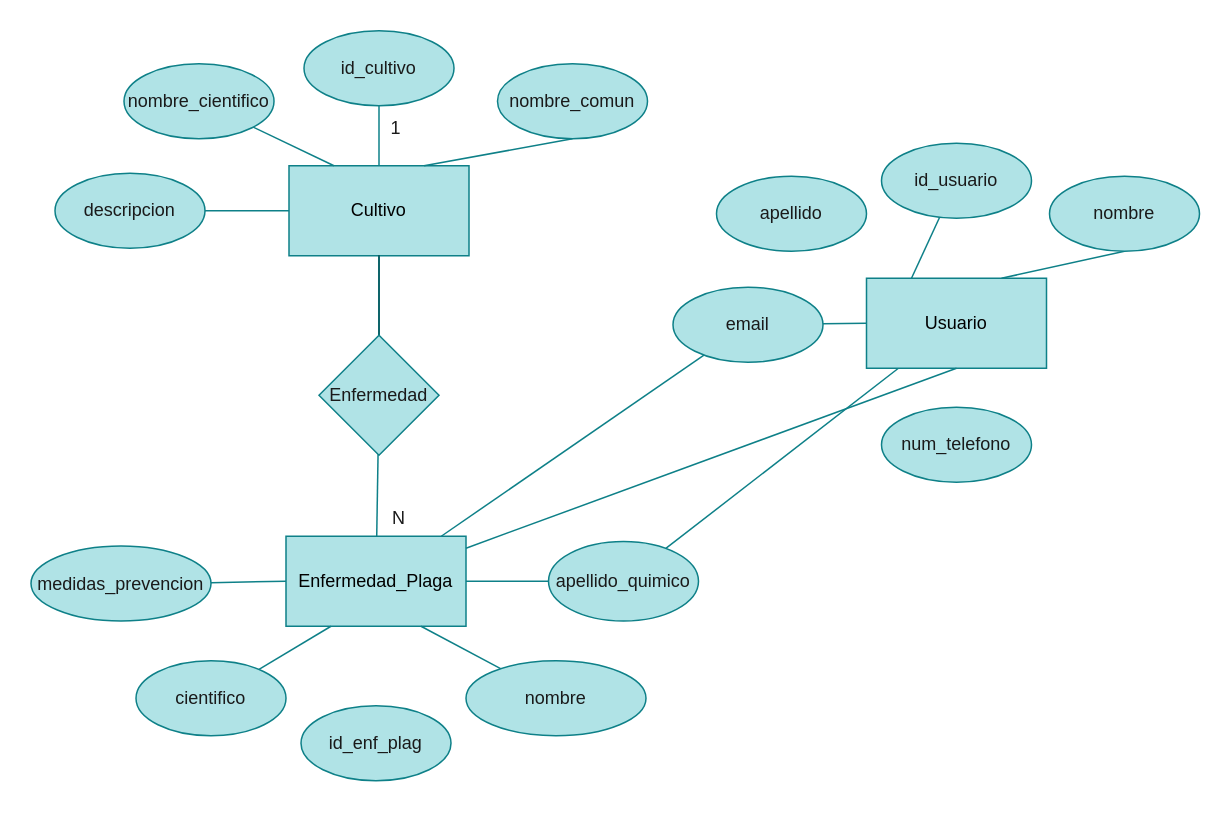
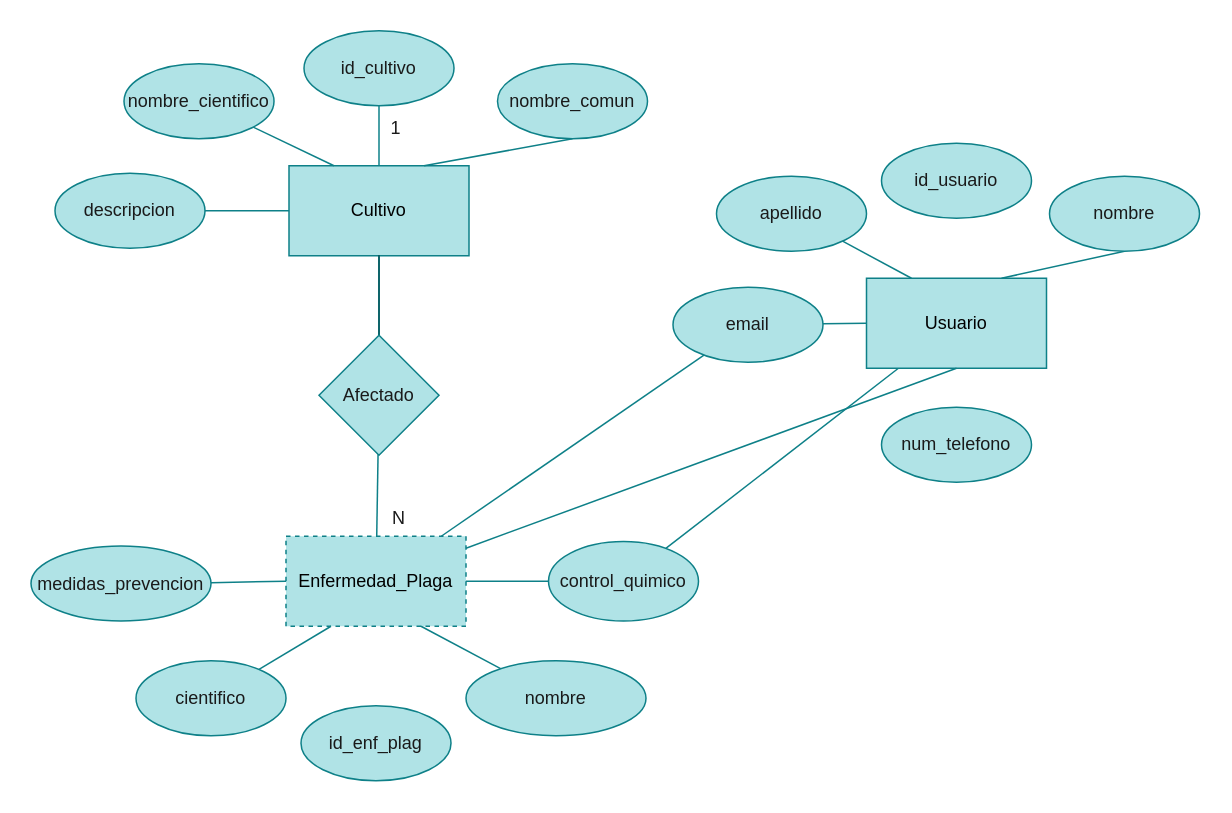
(925, 248) -> (877, 260)
(379, 395) -> (379, 395)
(376, 581) -> (376, 581)
(623, 581) -> (623, 581)
